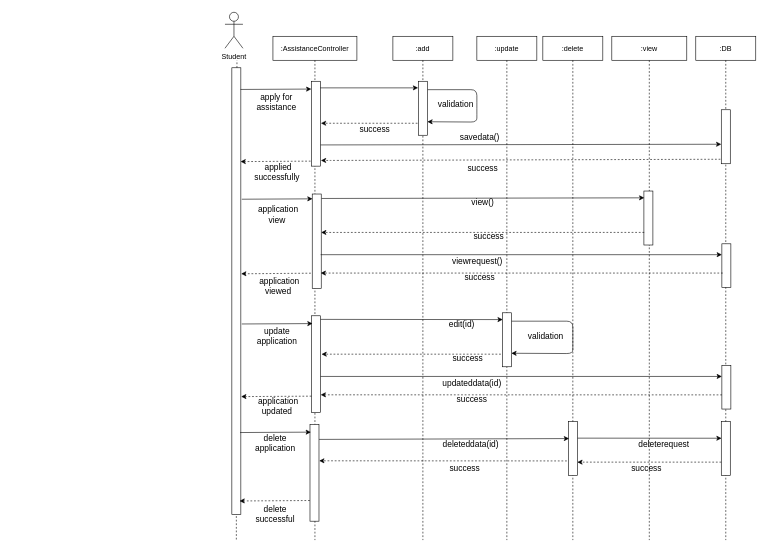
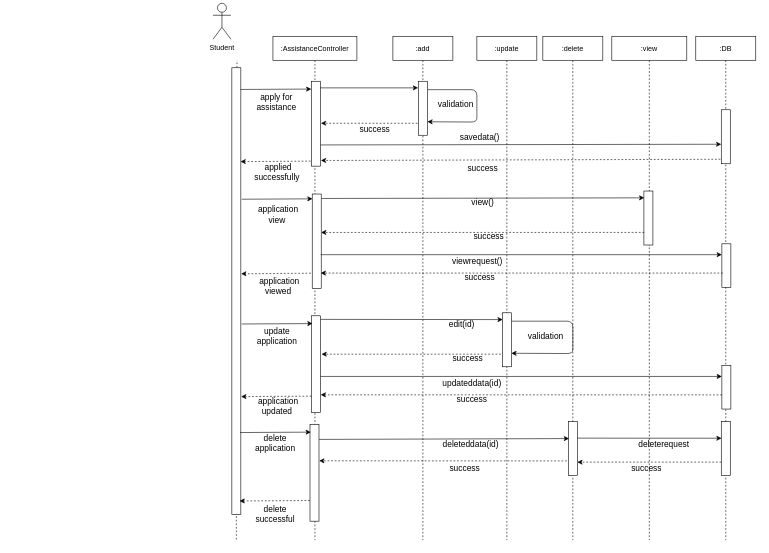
(234, 30) -> (222, 21)
